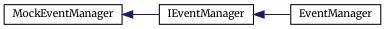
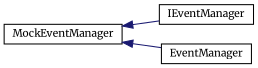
(277, 14) -> (147, 46)
